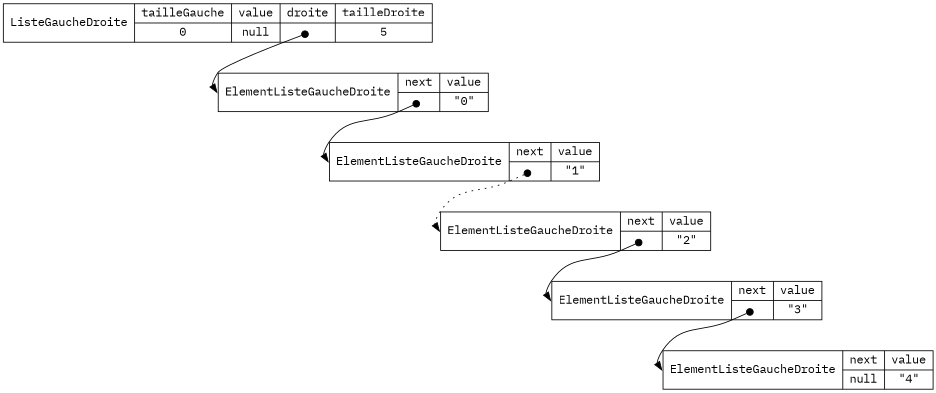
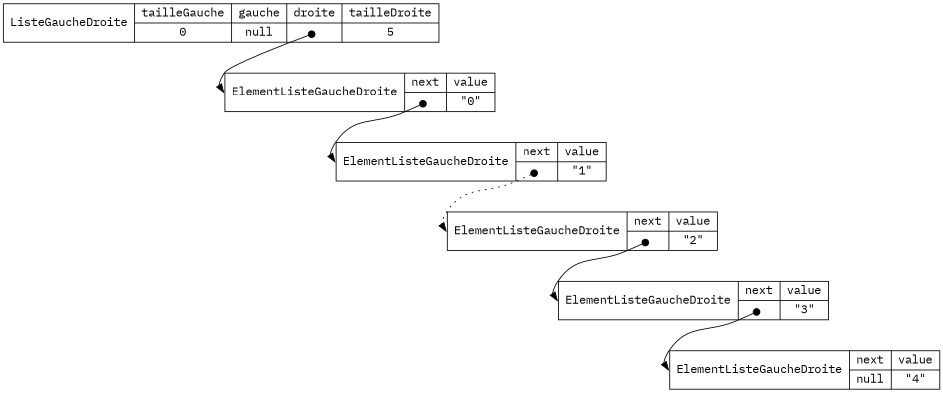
(256, 13) -> (259, 13)
